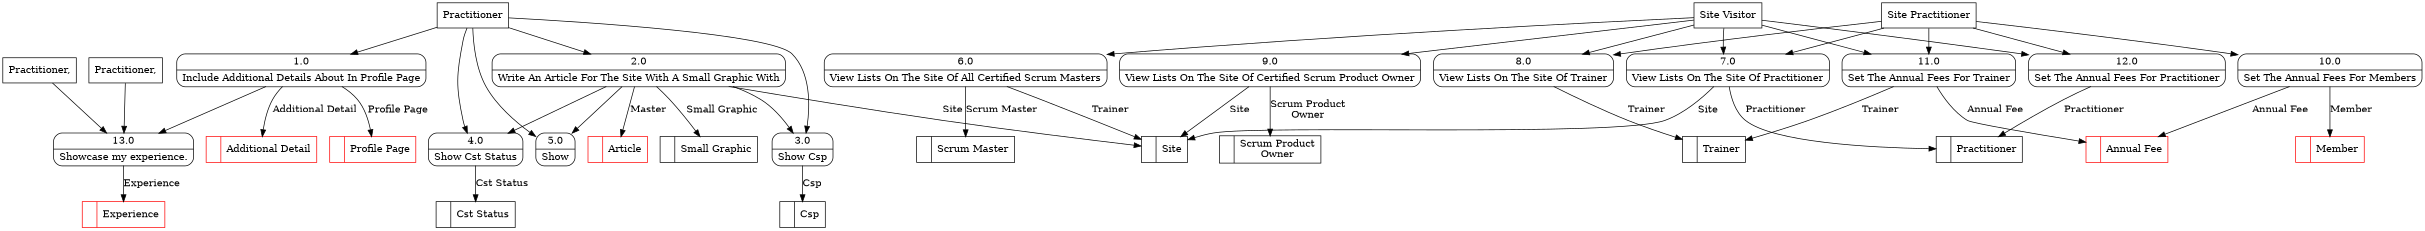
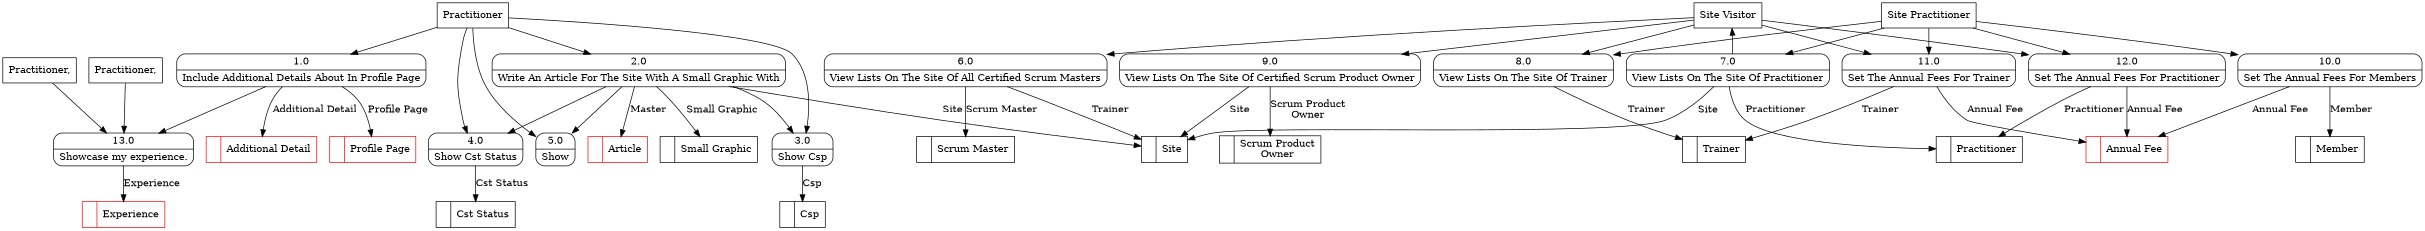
(1723, 36) -> (1733, 45)
none -> (2127, 108)
(2330, 149) -> (2330, 149)
